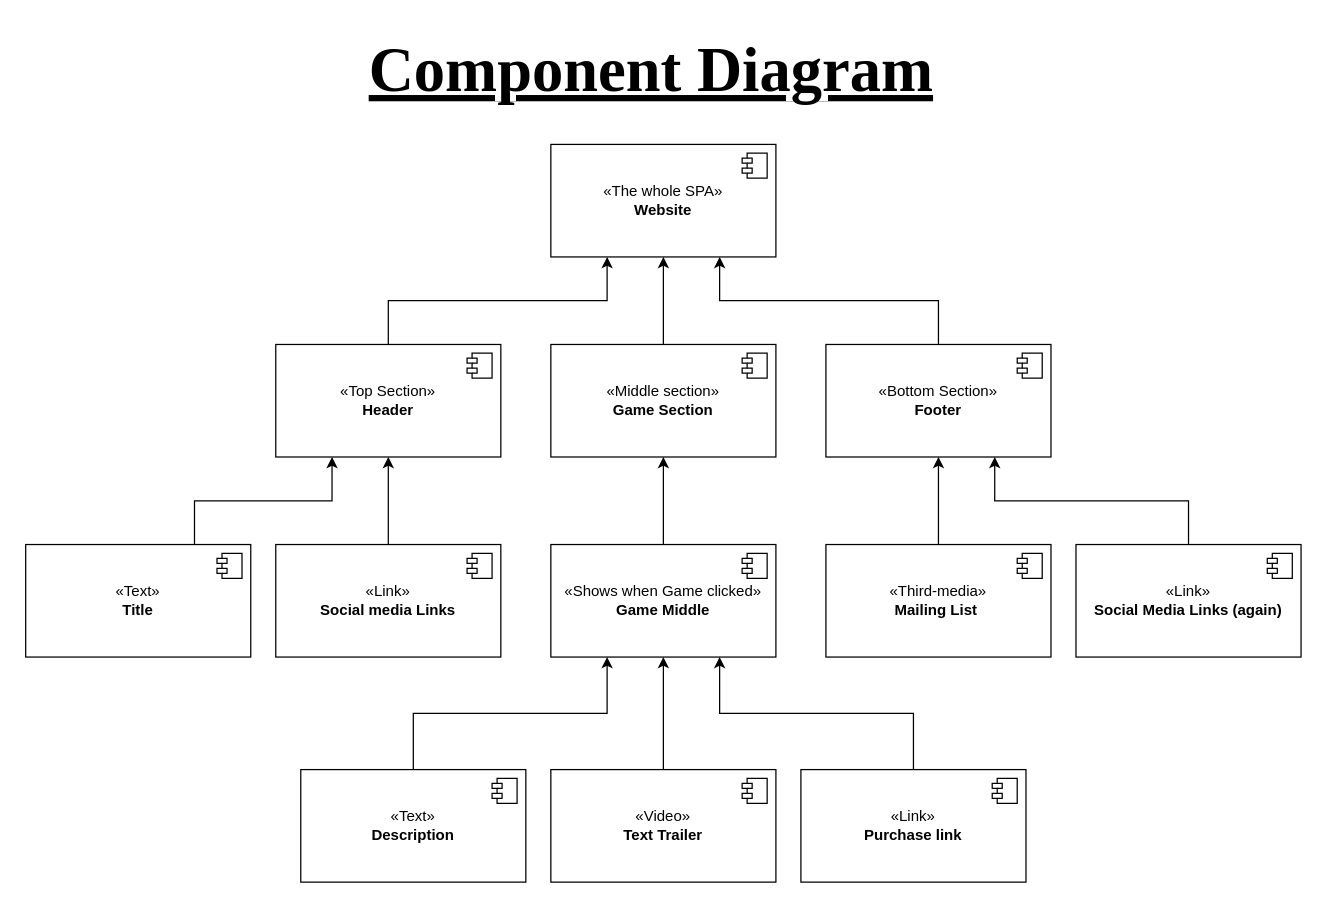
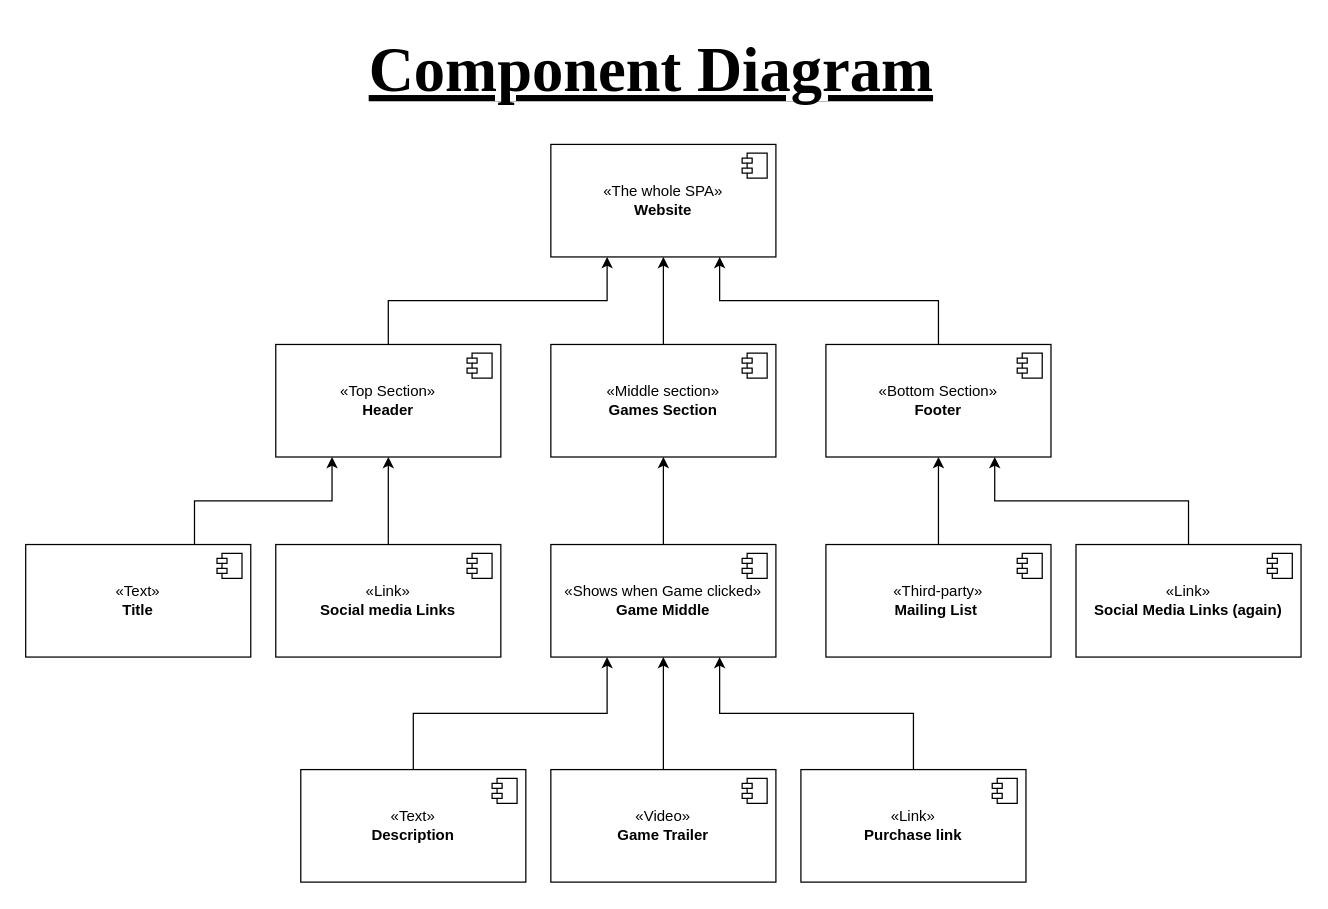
(663, 401) -> (663, 401)
(938, 601) -> (938, 601)
(663, 826) -> (663, 826)
